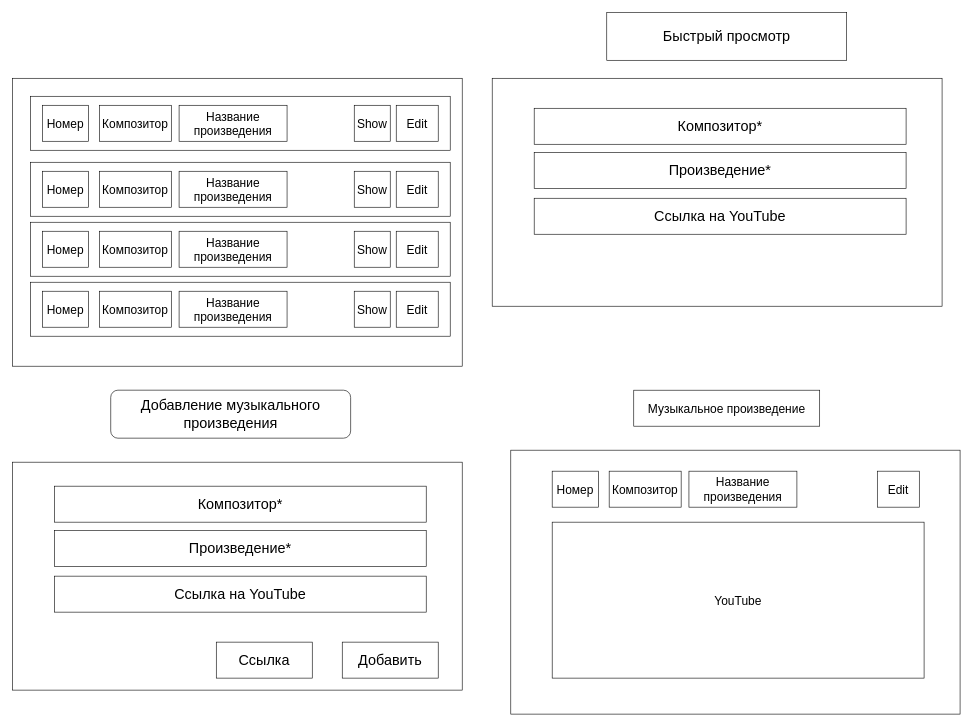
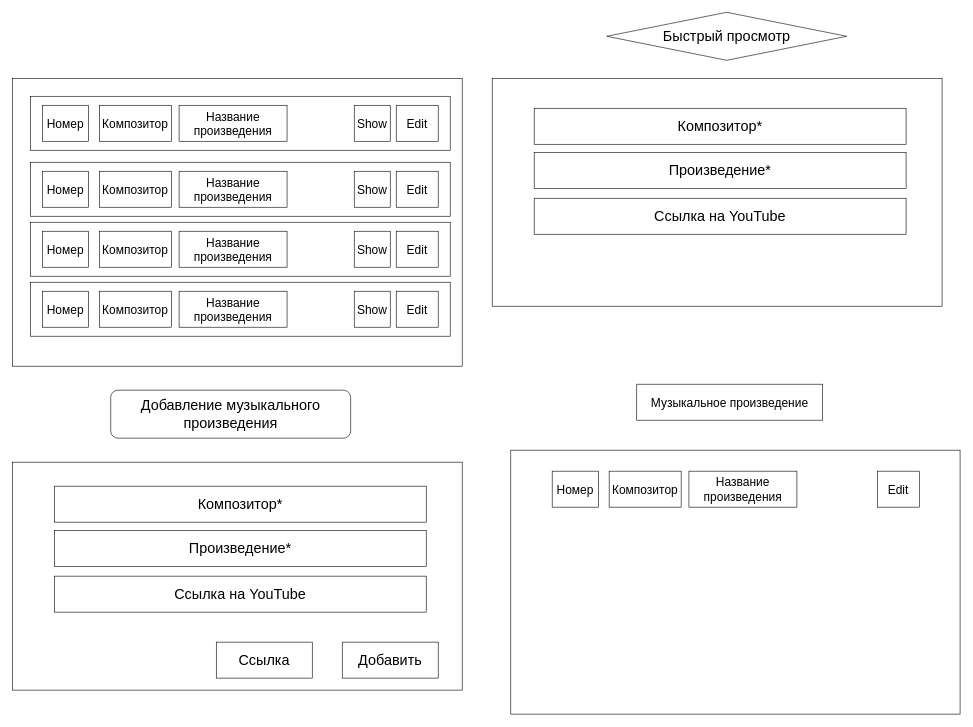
(727, 36) -> (727, 36)
(727, 408) -> (730, 402)
(738, 600) -> none
